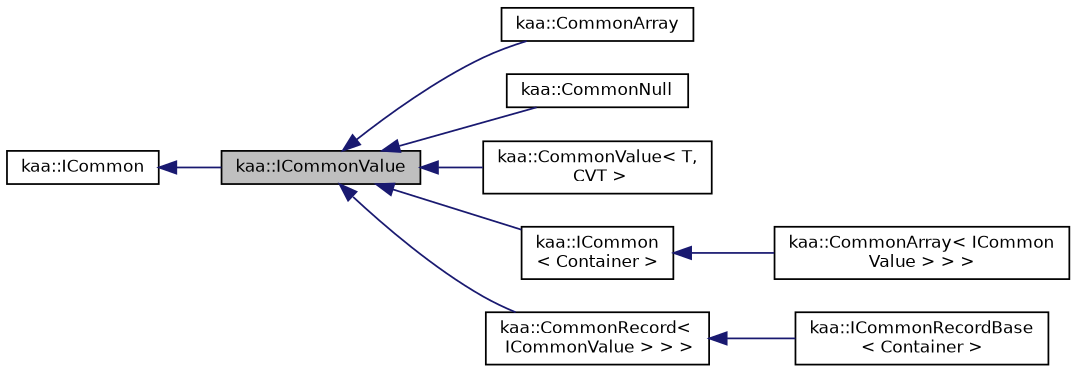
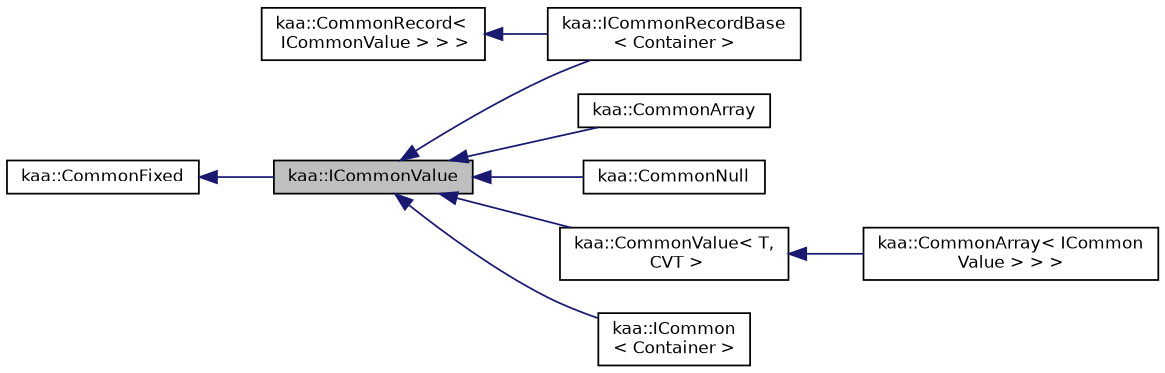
(83, 167) -> (103, 177)
(733, 253) -> (835, 254)
(430, 261) -> (501, 101)
